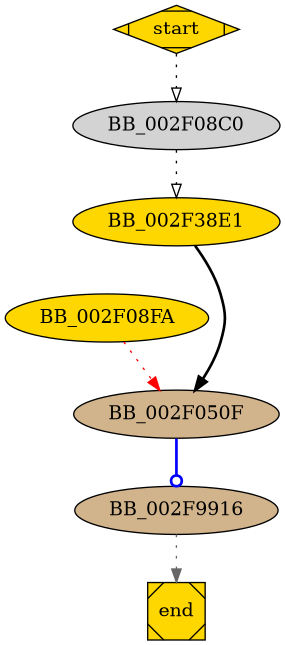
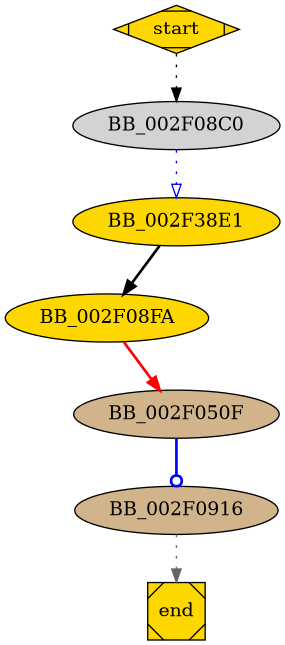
(176, 71) -> (176, 71)
(176, 167) -> (176, 167)
(224, 311) -> (146, 265)
(138, 361) -> (138, 361)
(176, 510) -> (176, 510)
